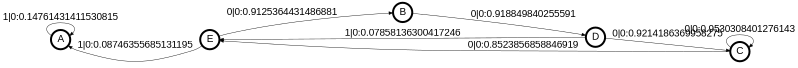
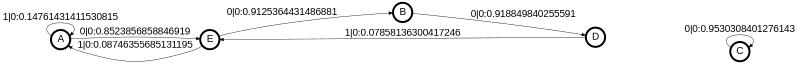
(666, 44) -> none
(477, 51) -> (133, 37)
